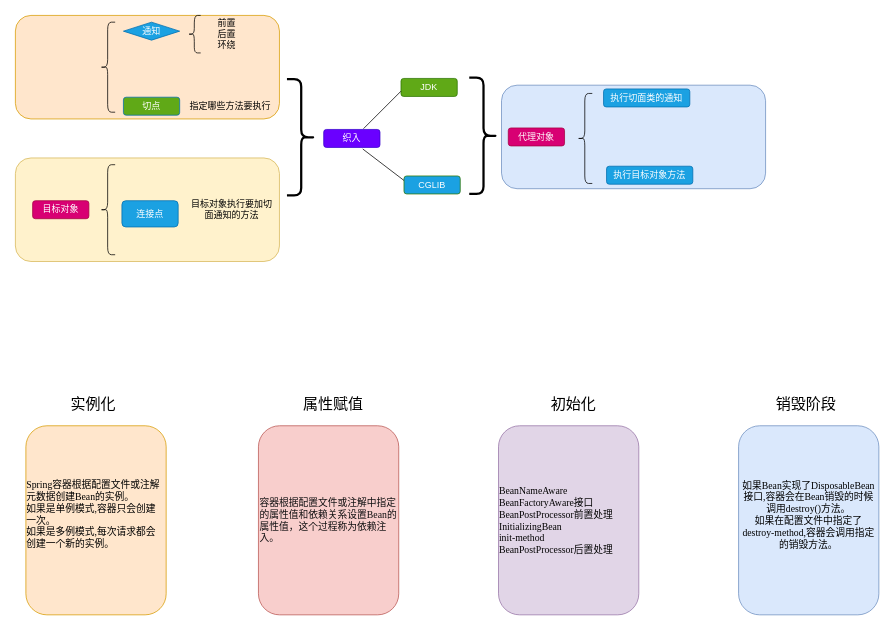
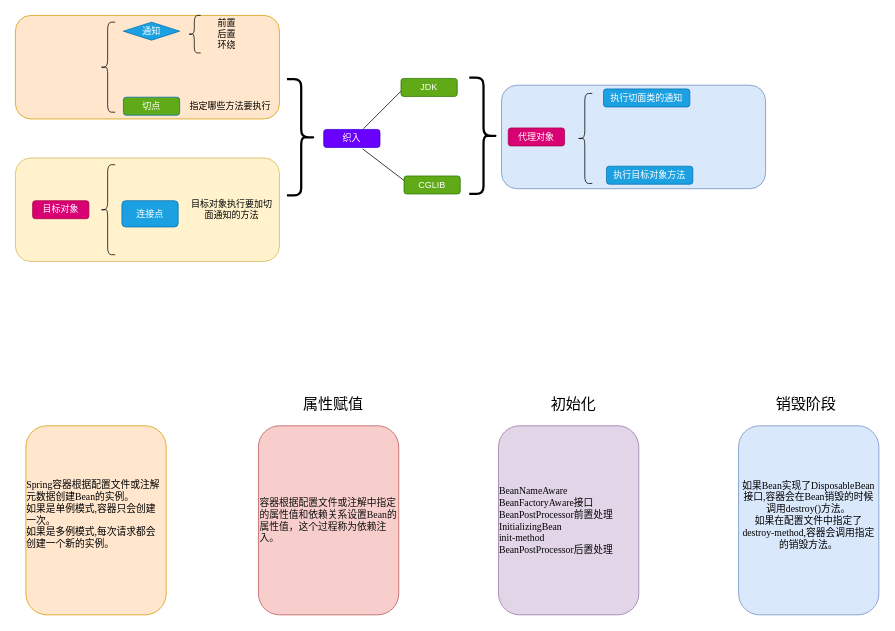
(432, 185) -> (432, 185)
(93, 403) -> none
